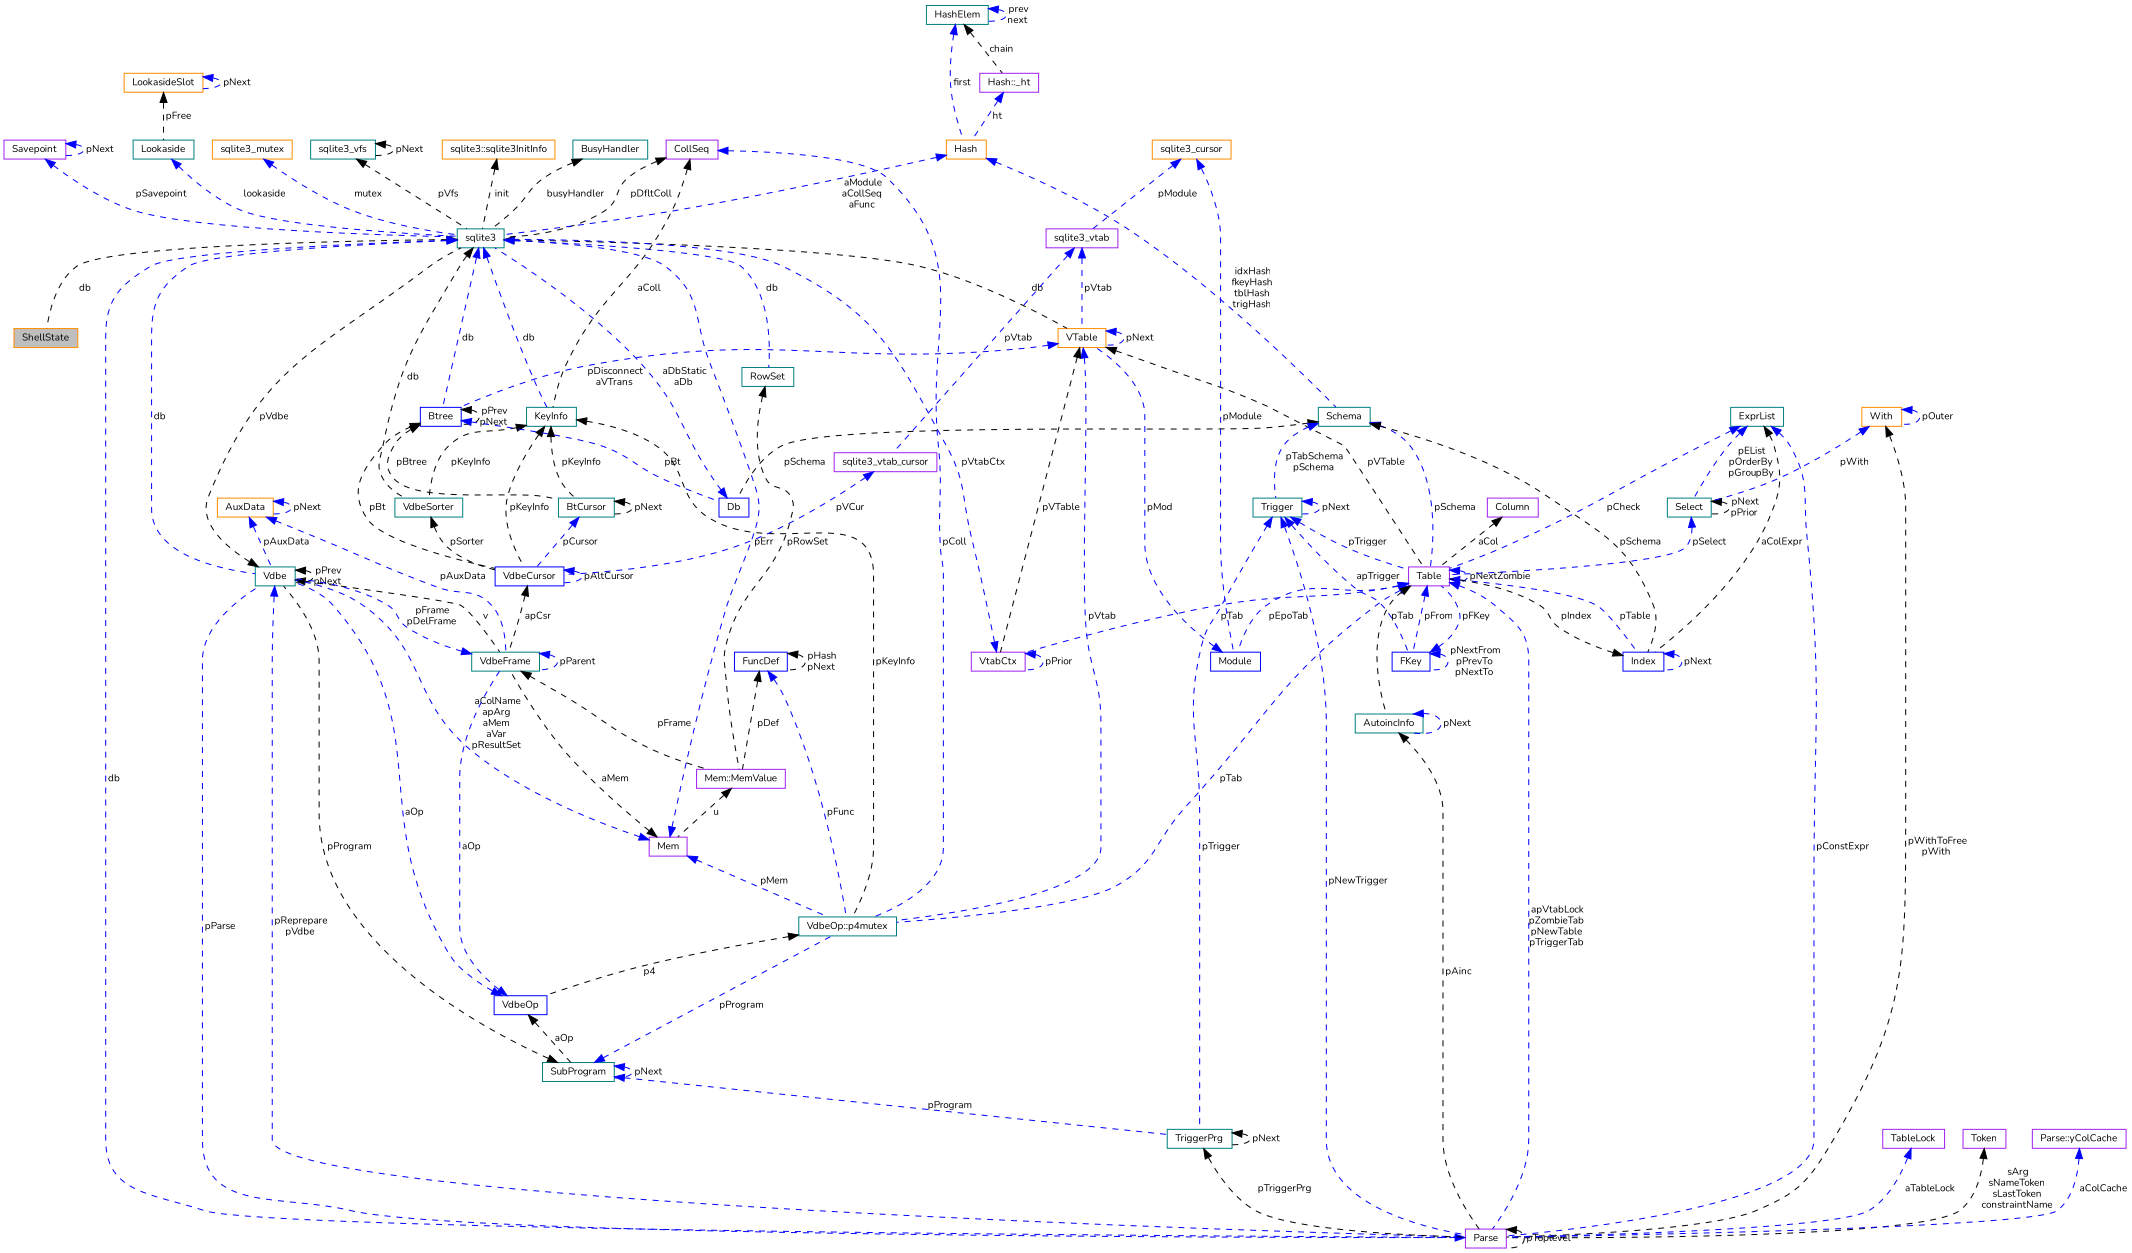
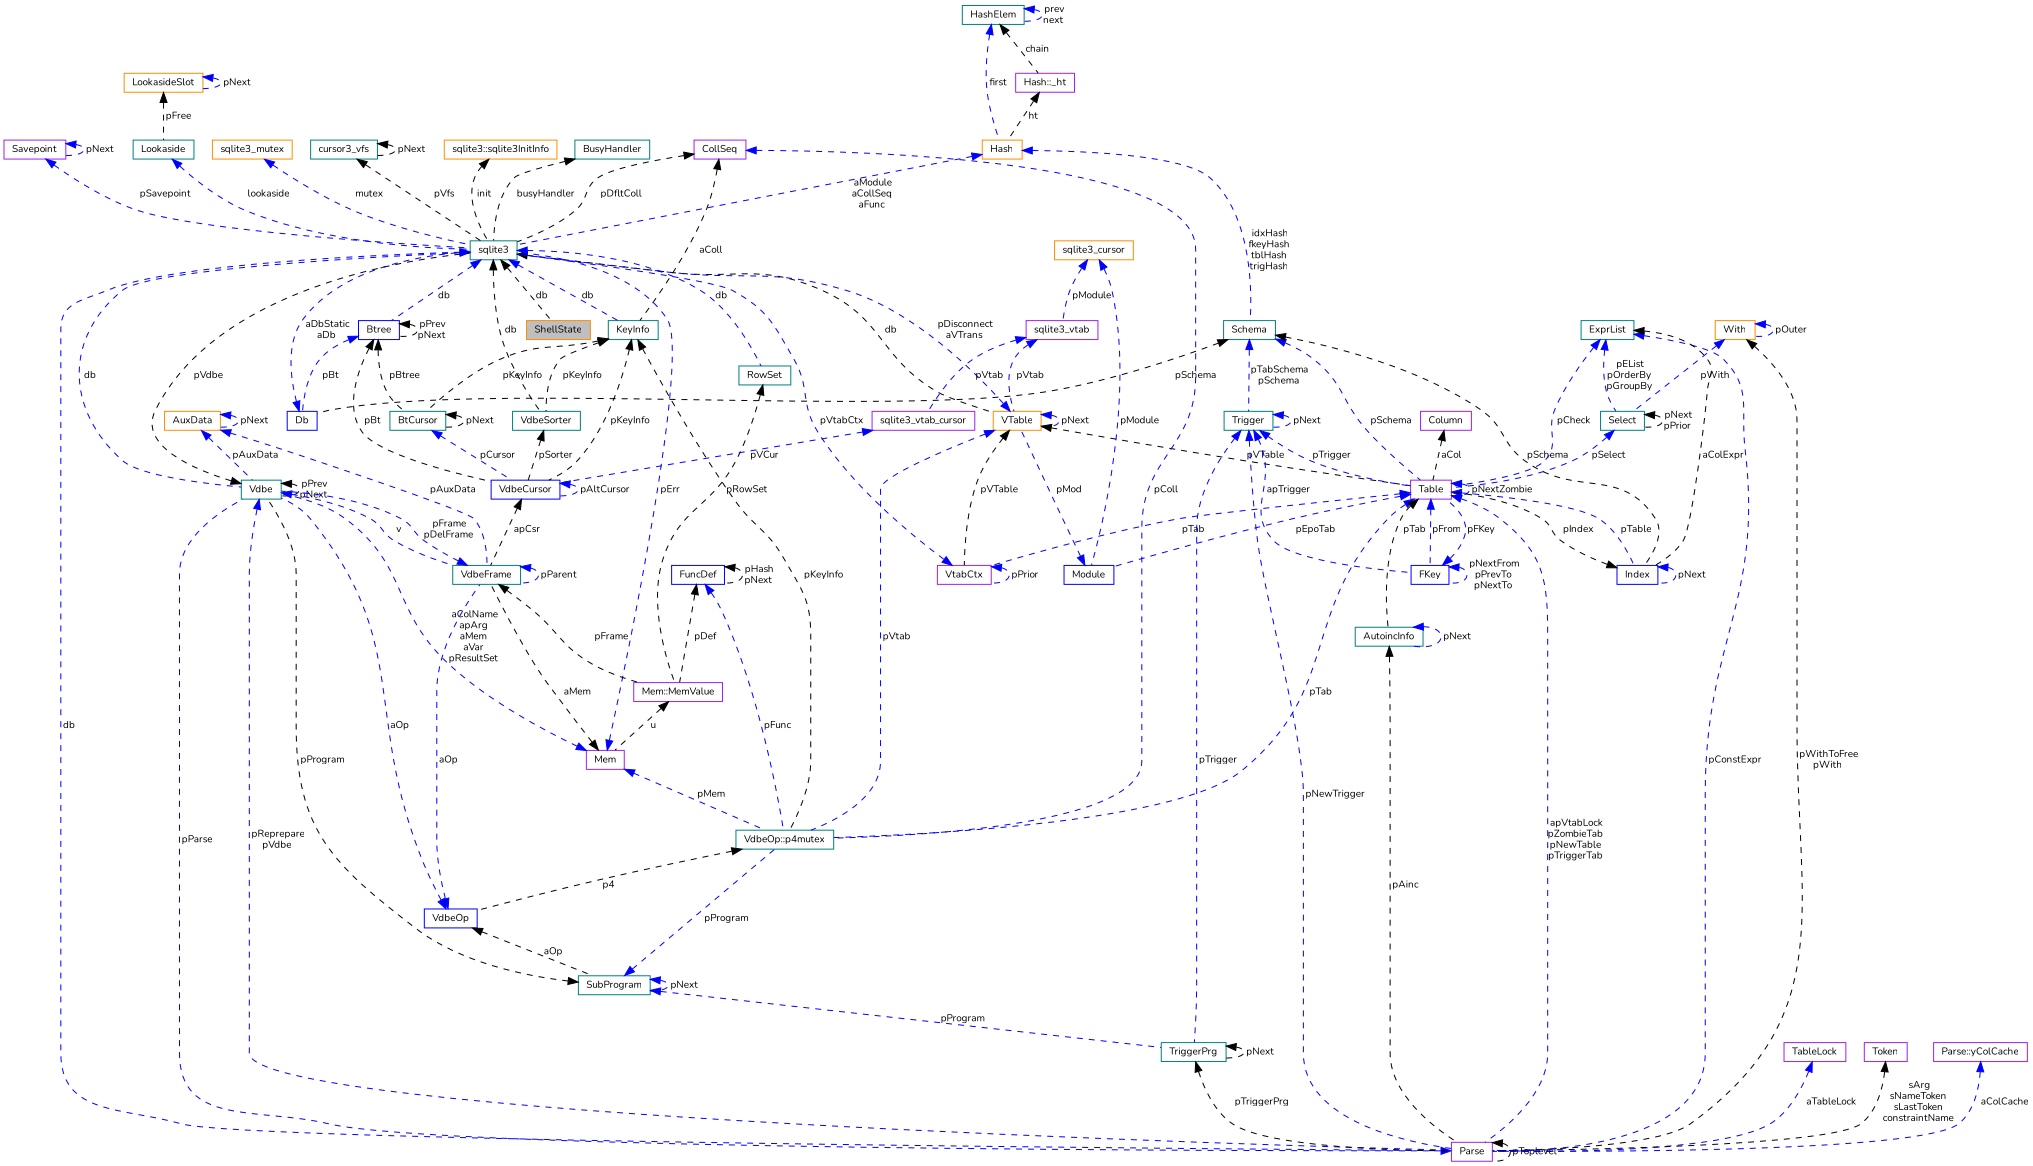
(985, 121) -> (1021, 121)
(343, 150) -> (344, 150)
(750, 350) -> (831, 286)
(413, 597) -> (376, 523)
